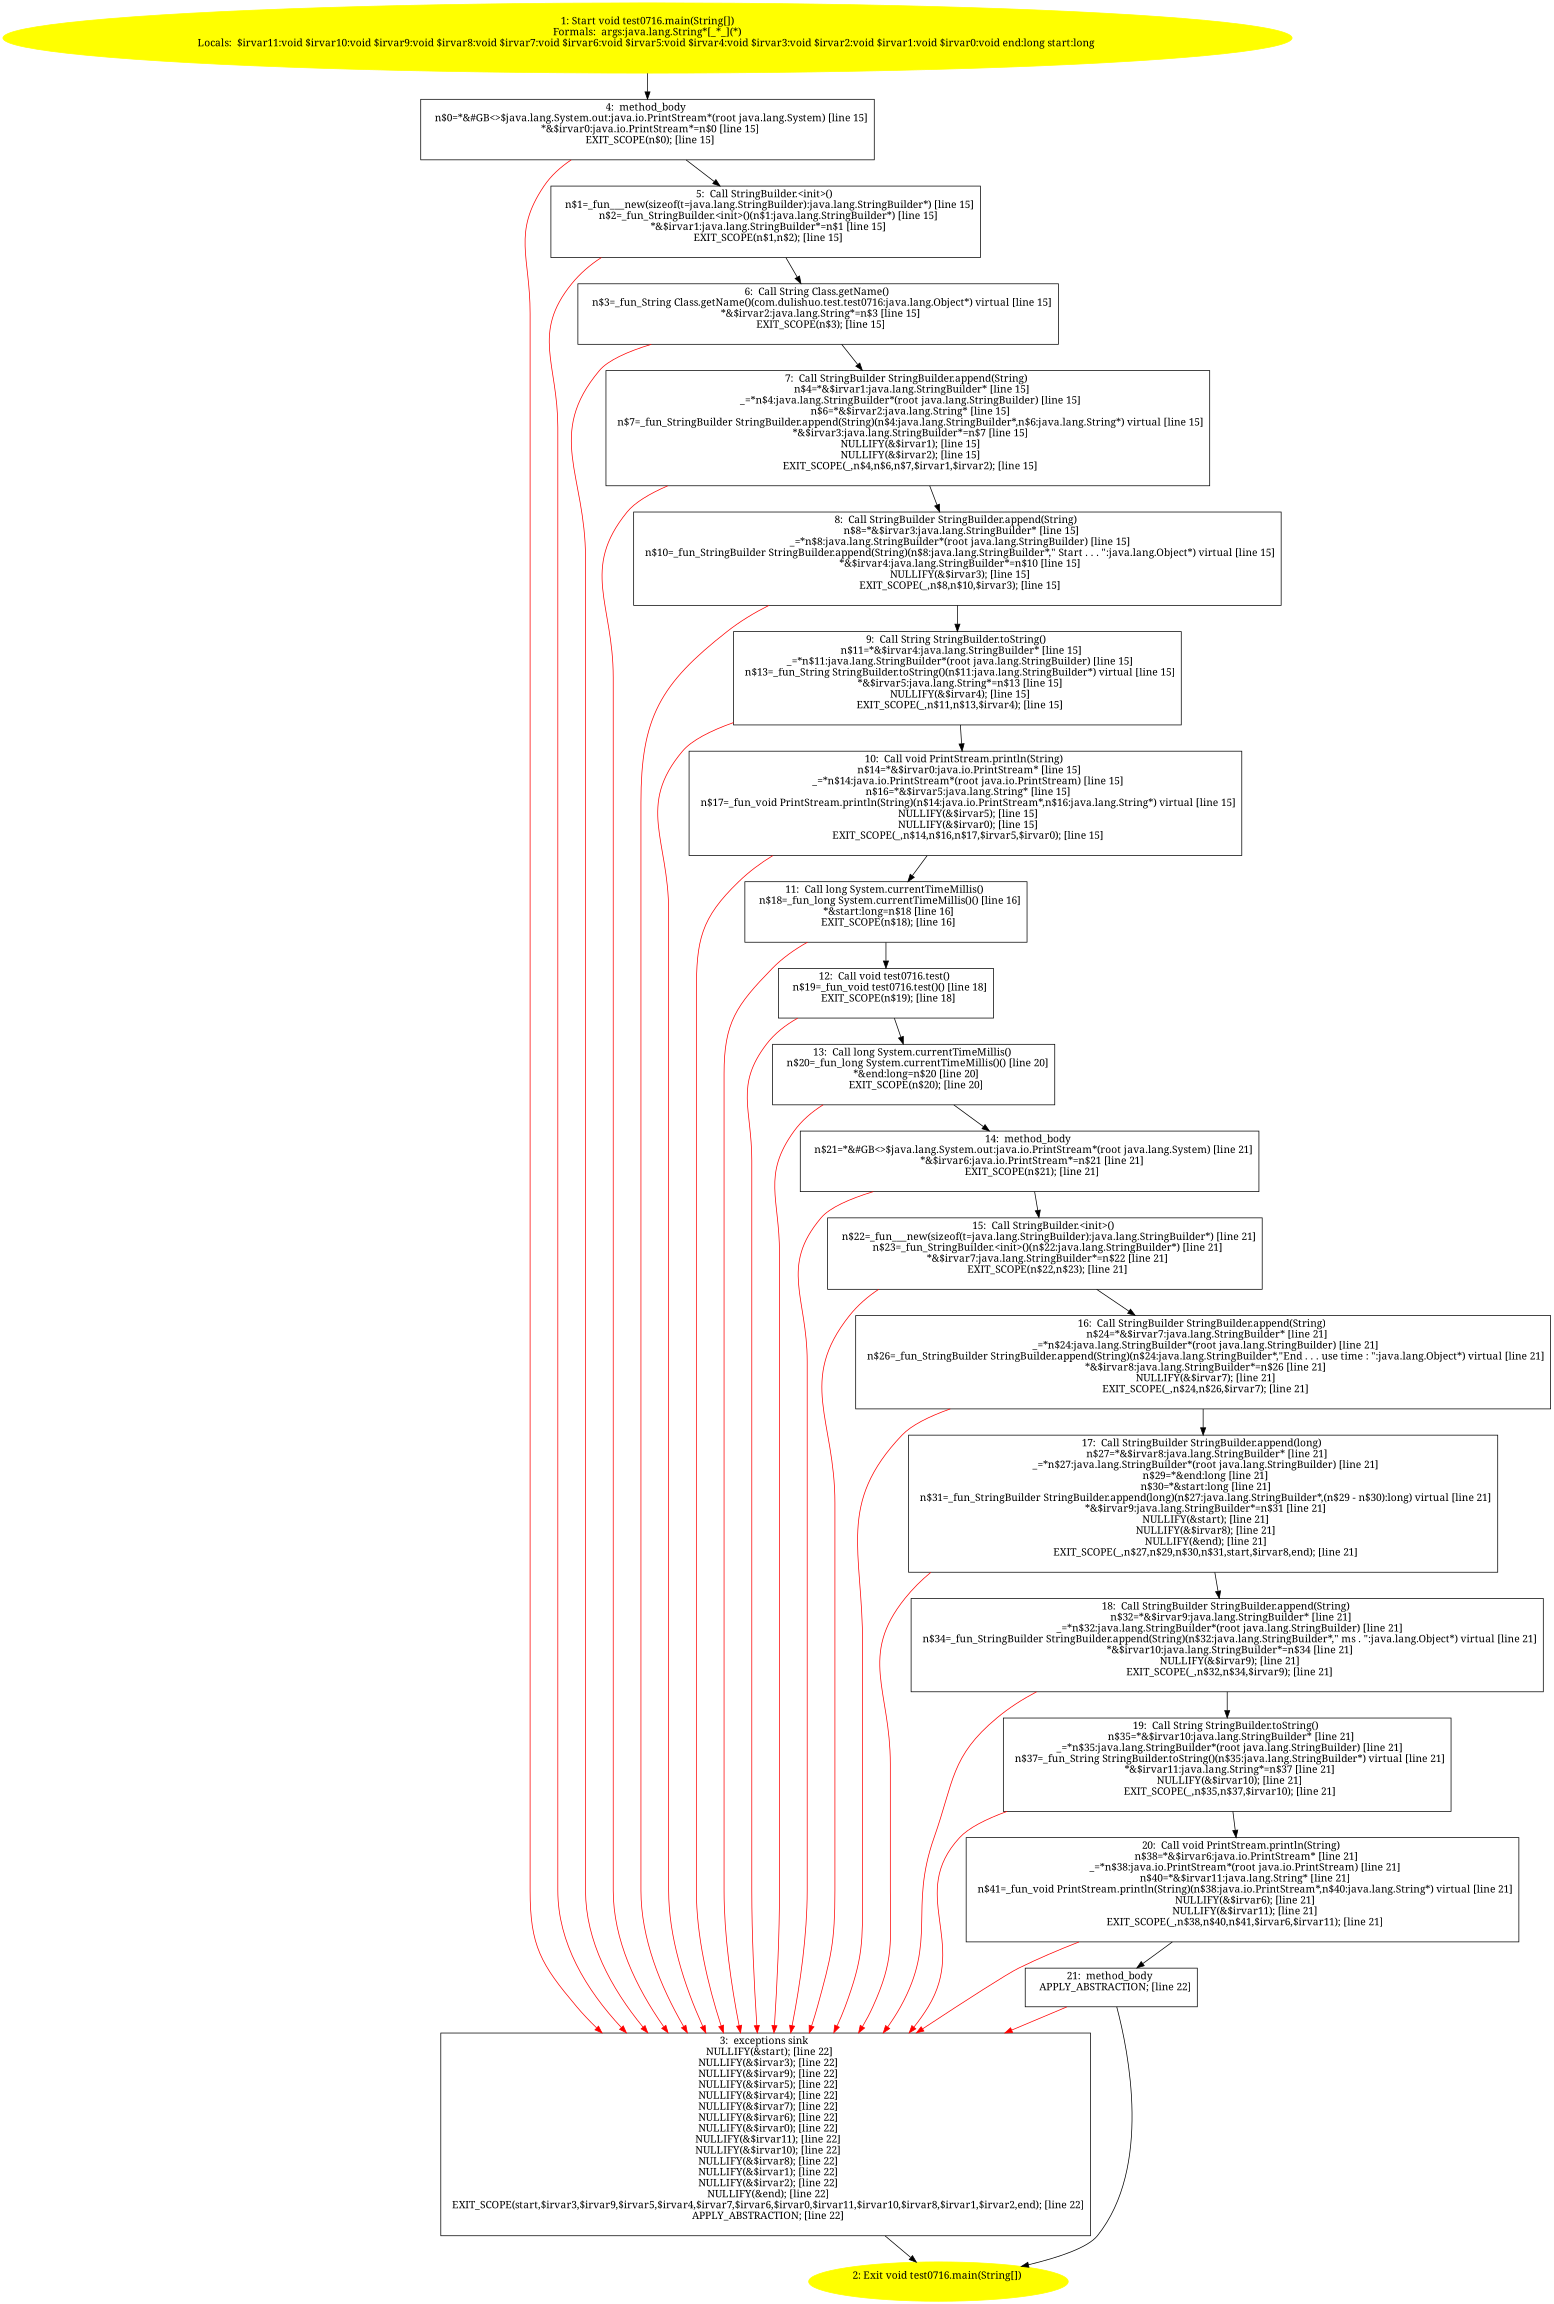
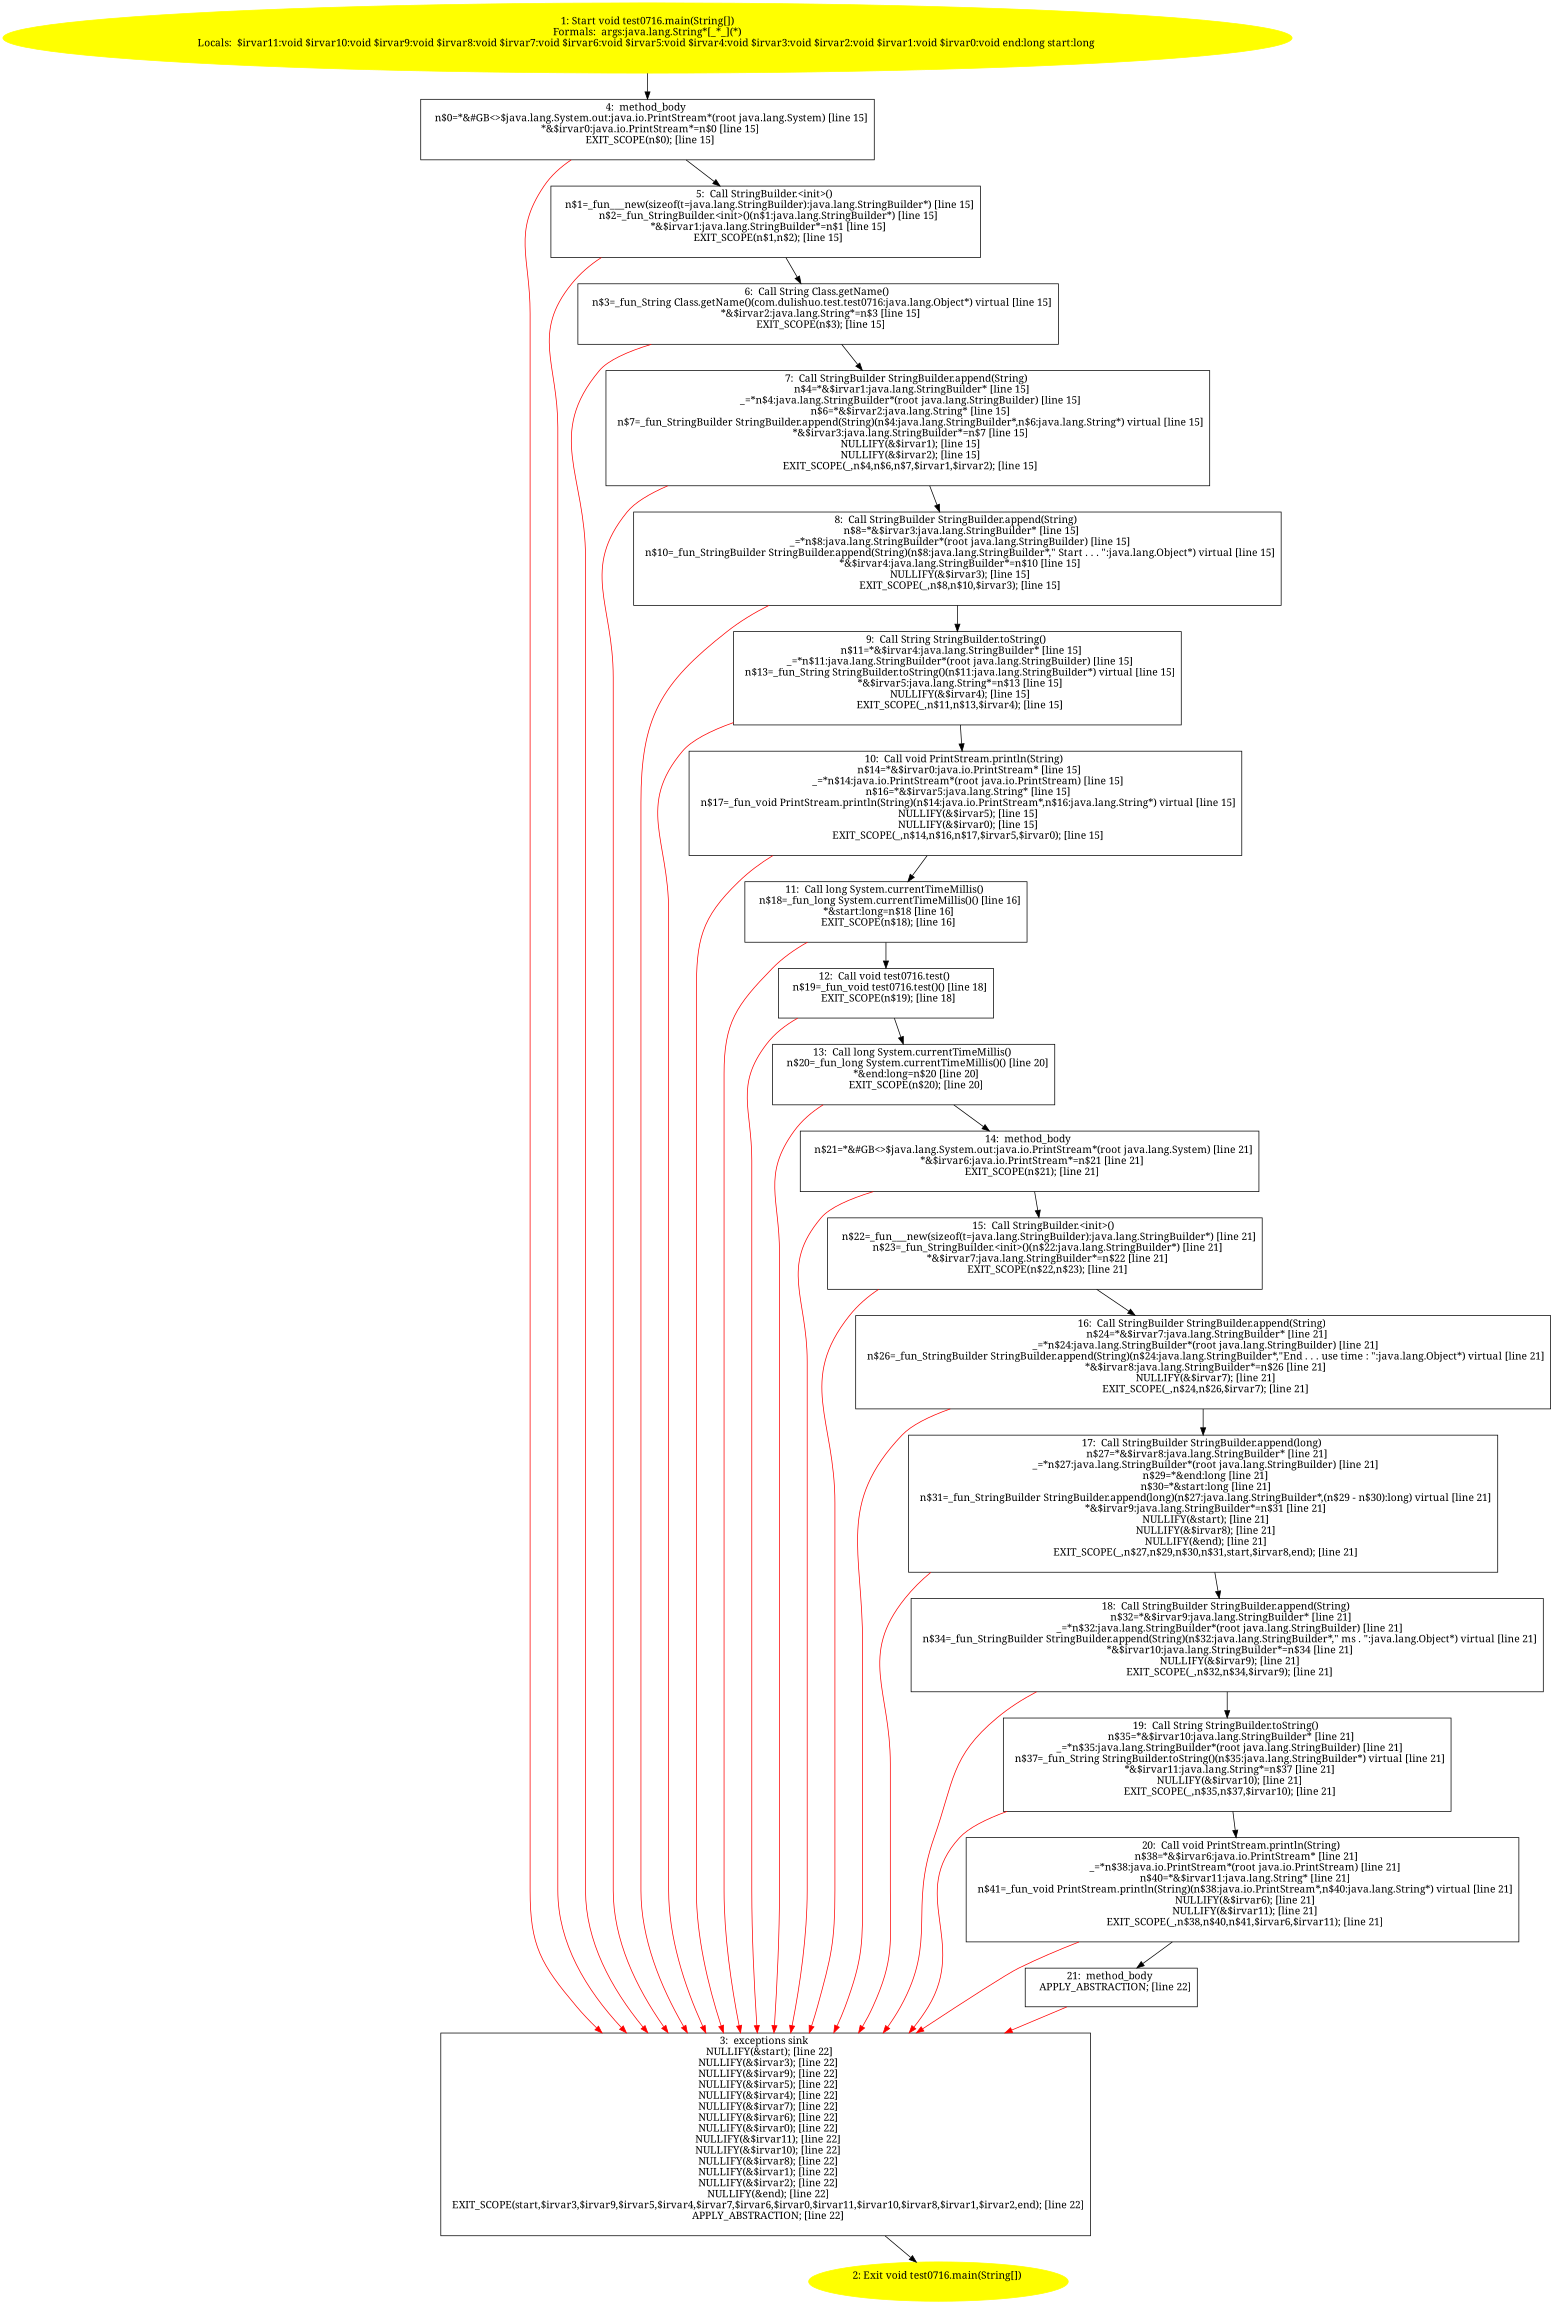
(1128, 2162) -> none
